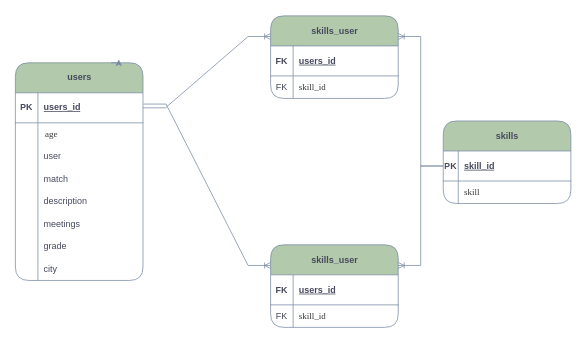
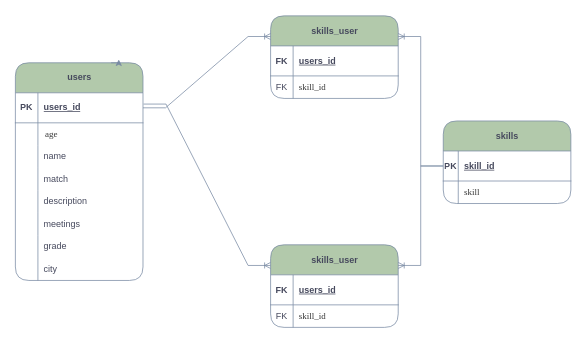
(54, 156) -> (54, 156)
